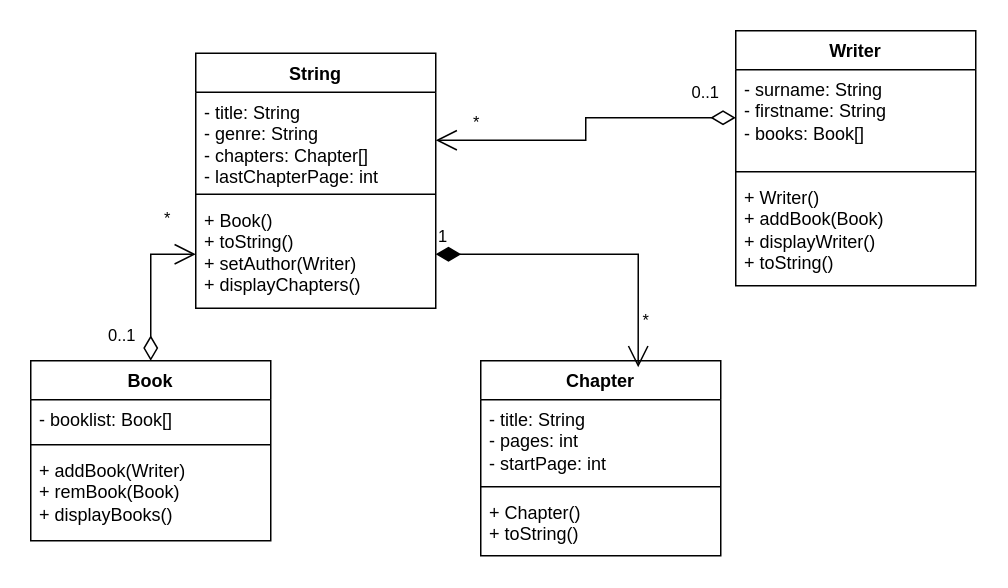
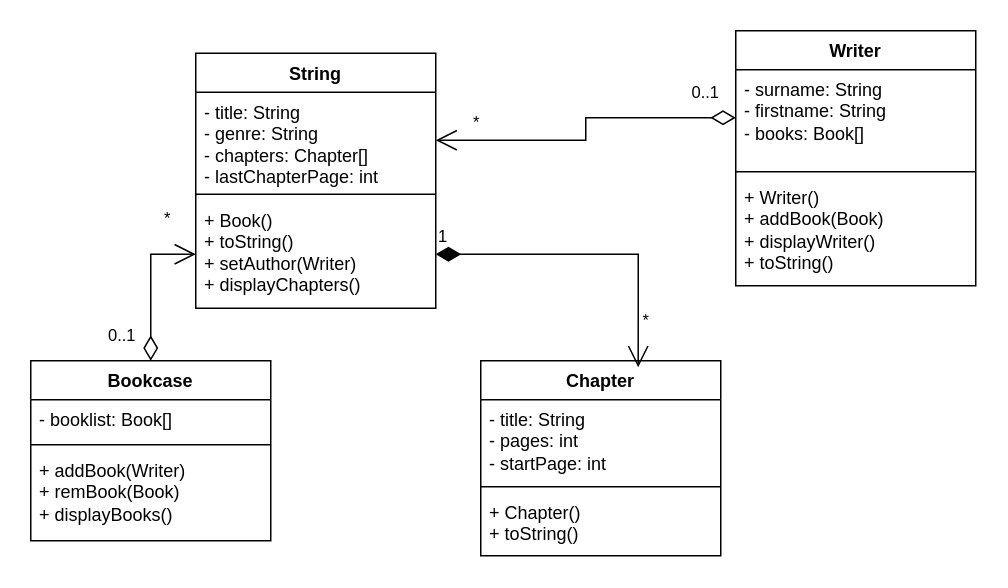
(151, 382) -> (151, 382)
